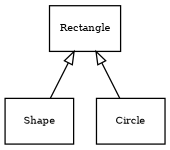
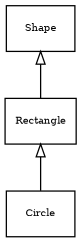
(59, 81) -> (41, 81)
